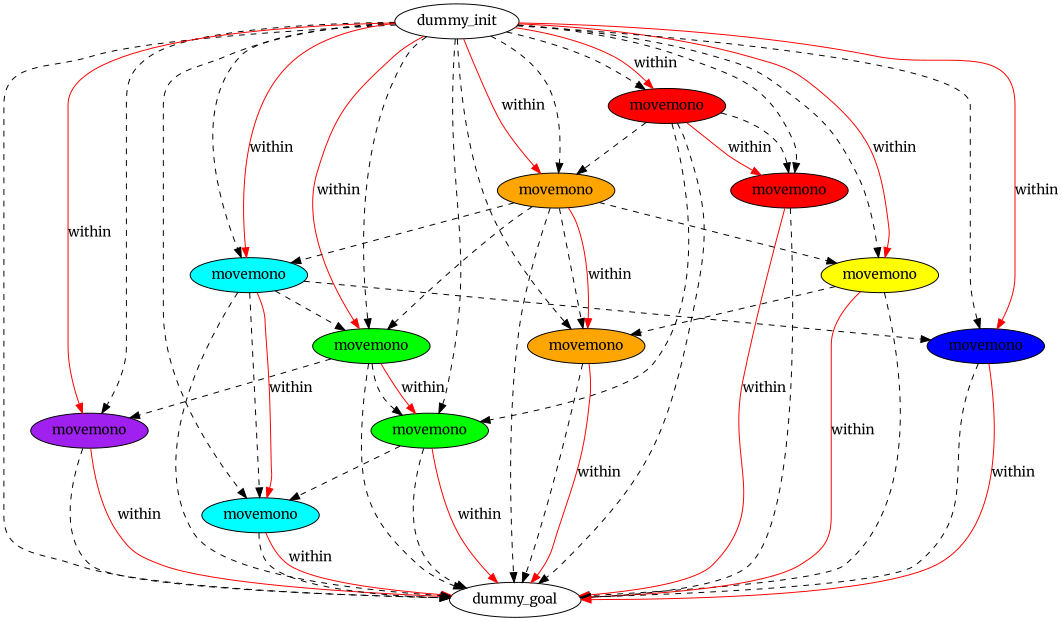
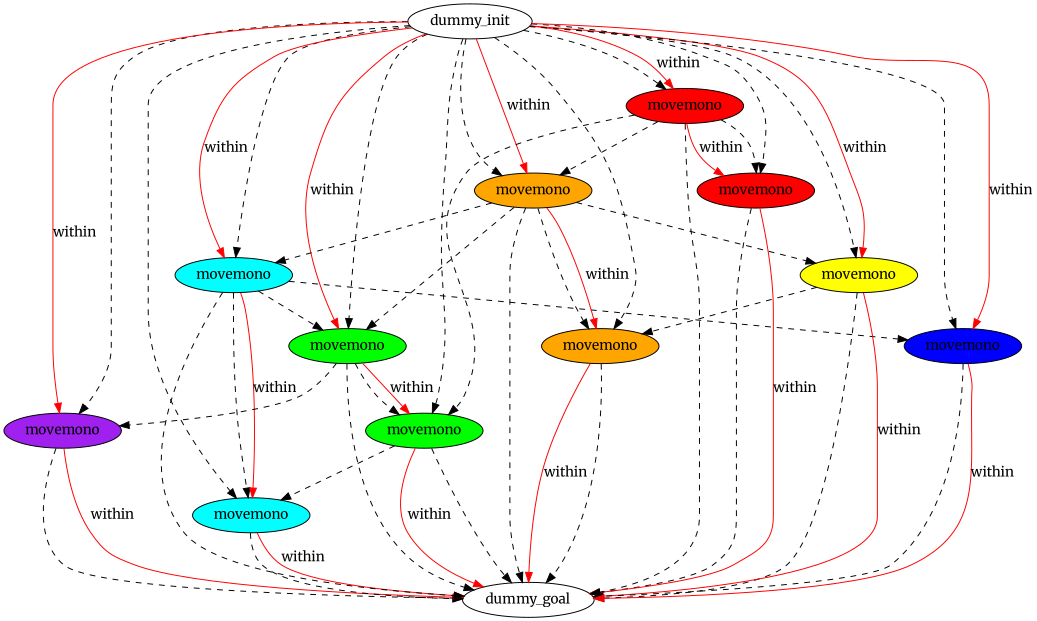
(4, 333) -> none
